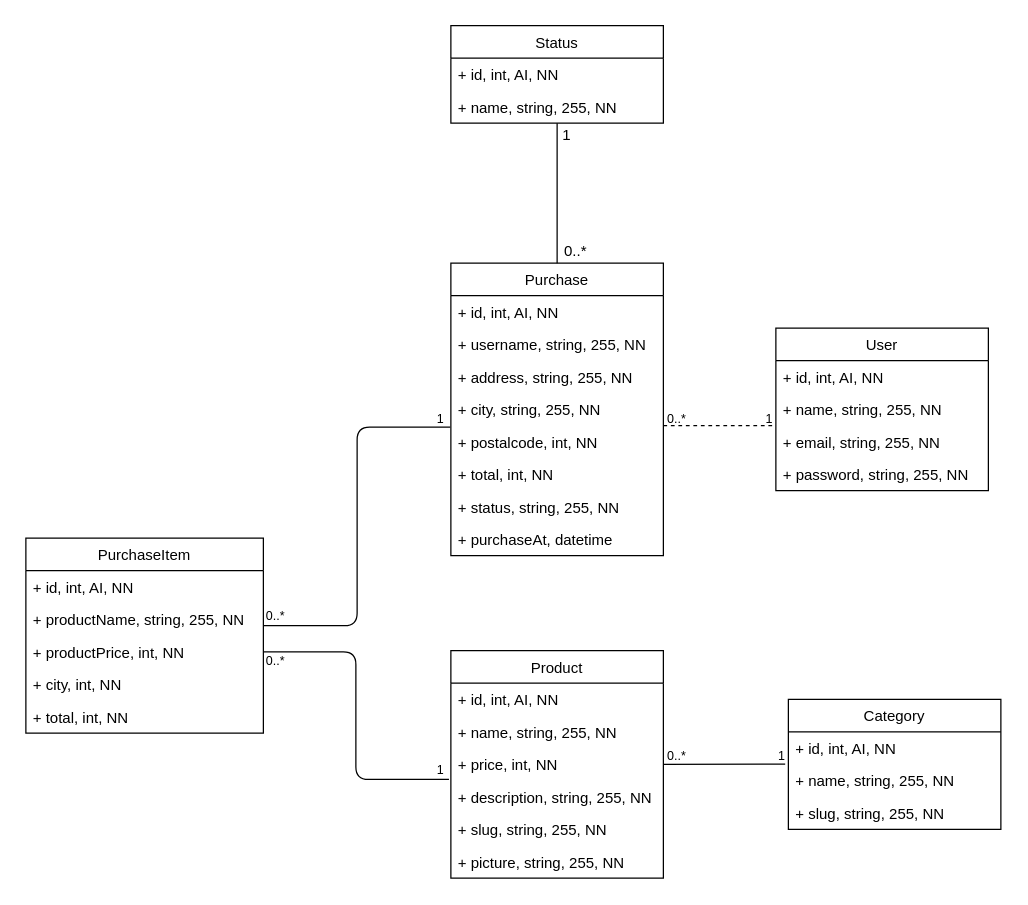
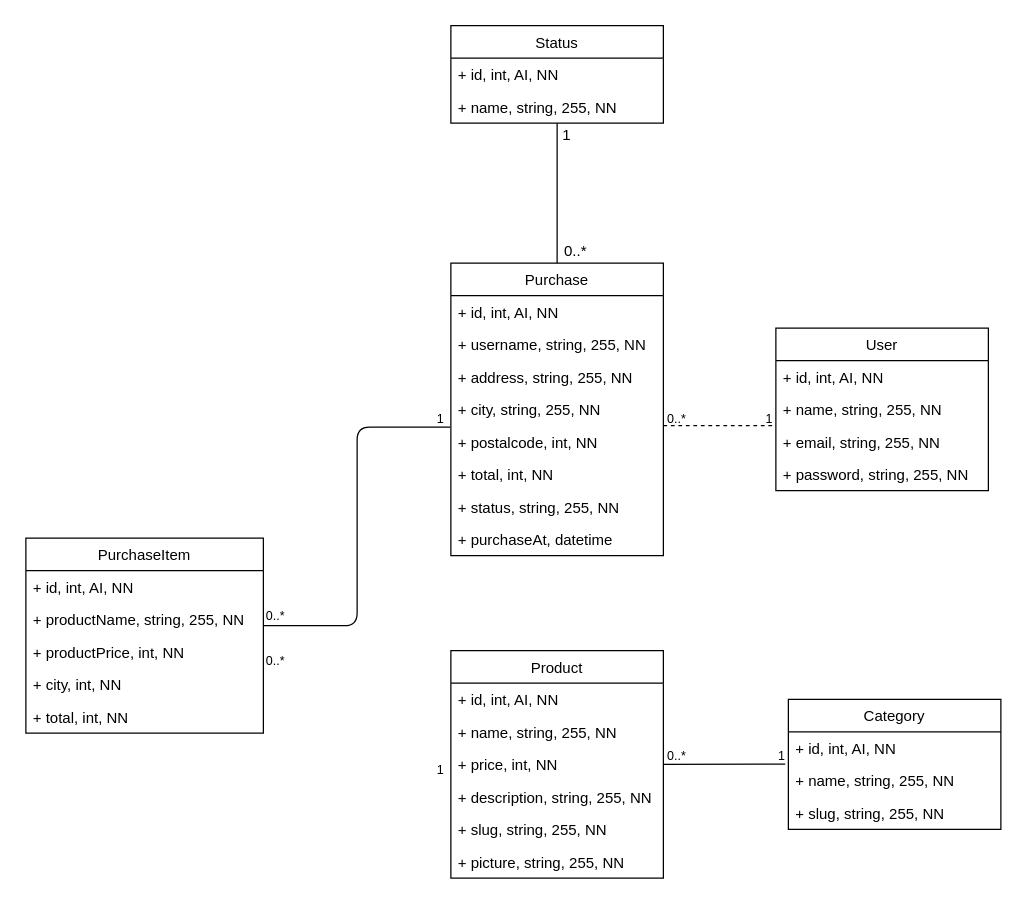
(356, 716) -> none
